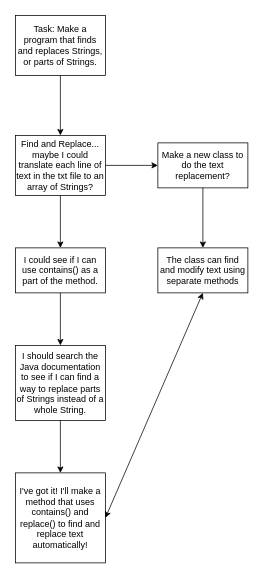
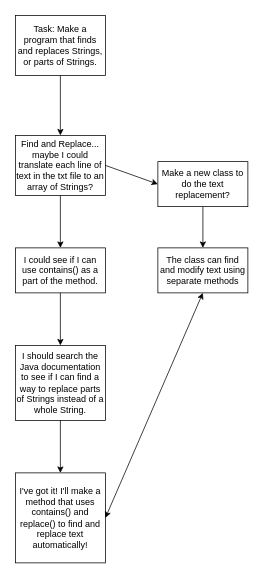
(203, 165) -> (203, 184)
